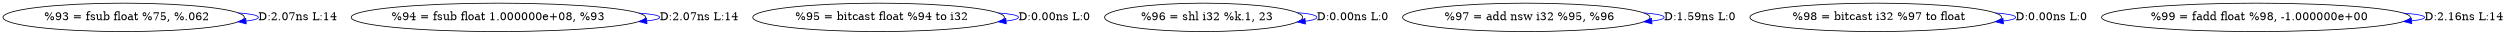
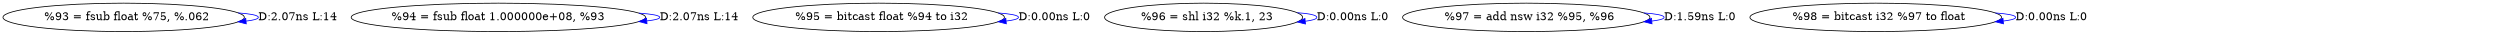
(2256, 17) -> none
